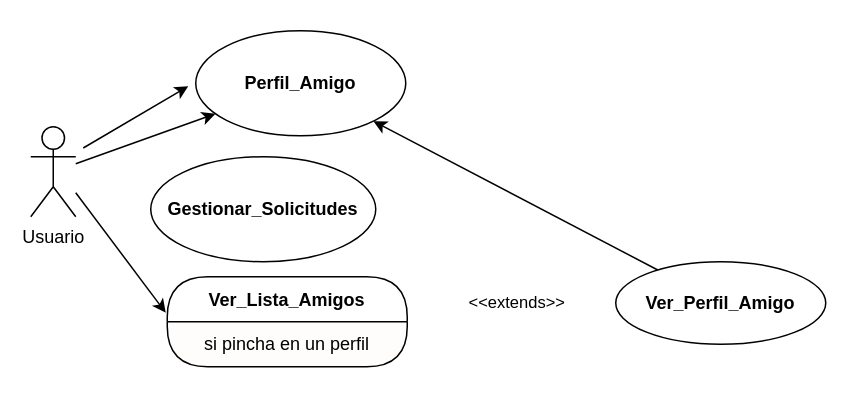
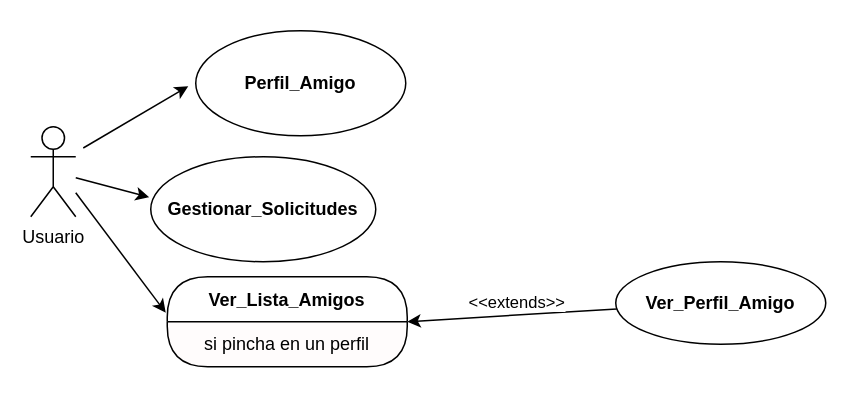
(141, 140) -> (108, 186)
(520, 198) -> (517, 315)
